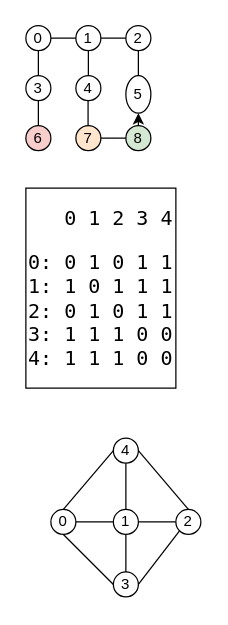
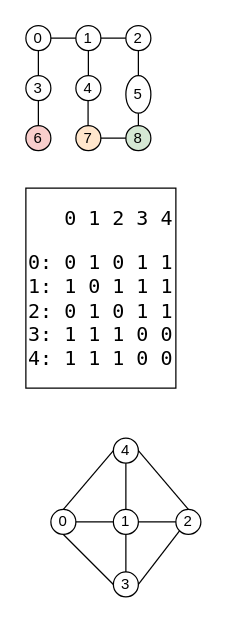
(138, 123) -> (138, 118)
